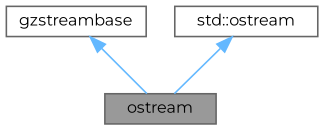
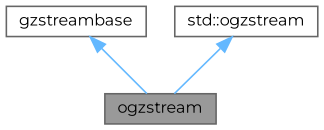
(246, 21) -> (246, 21)
(160, 109) -> (160, 109)
